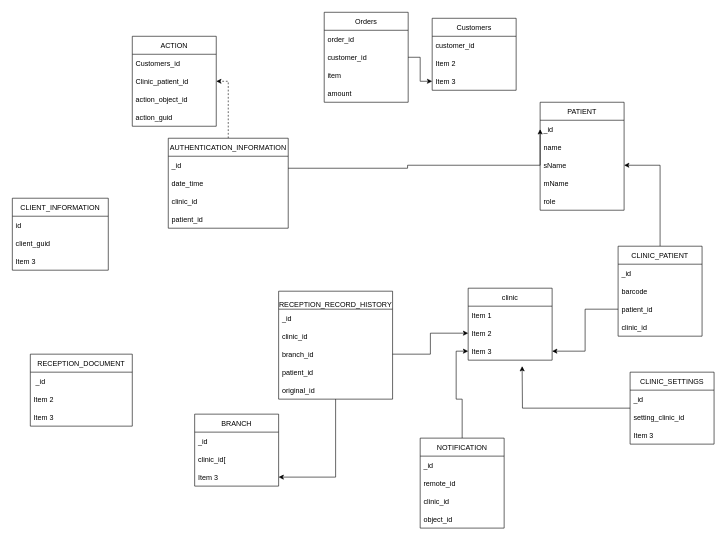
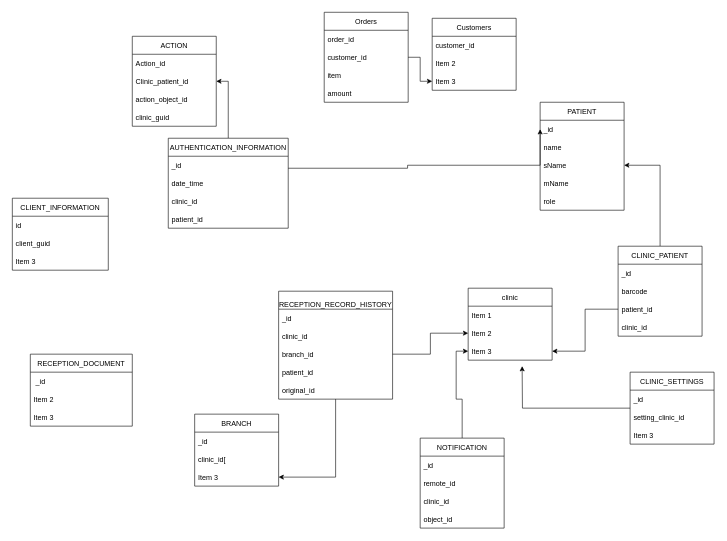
(159, 64) -> (152, 64)
(228, 105) -> (228, 105)
(156, 118) -> (154, 118)
